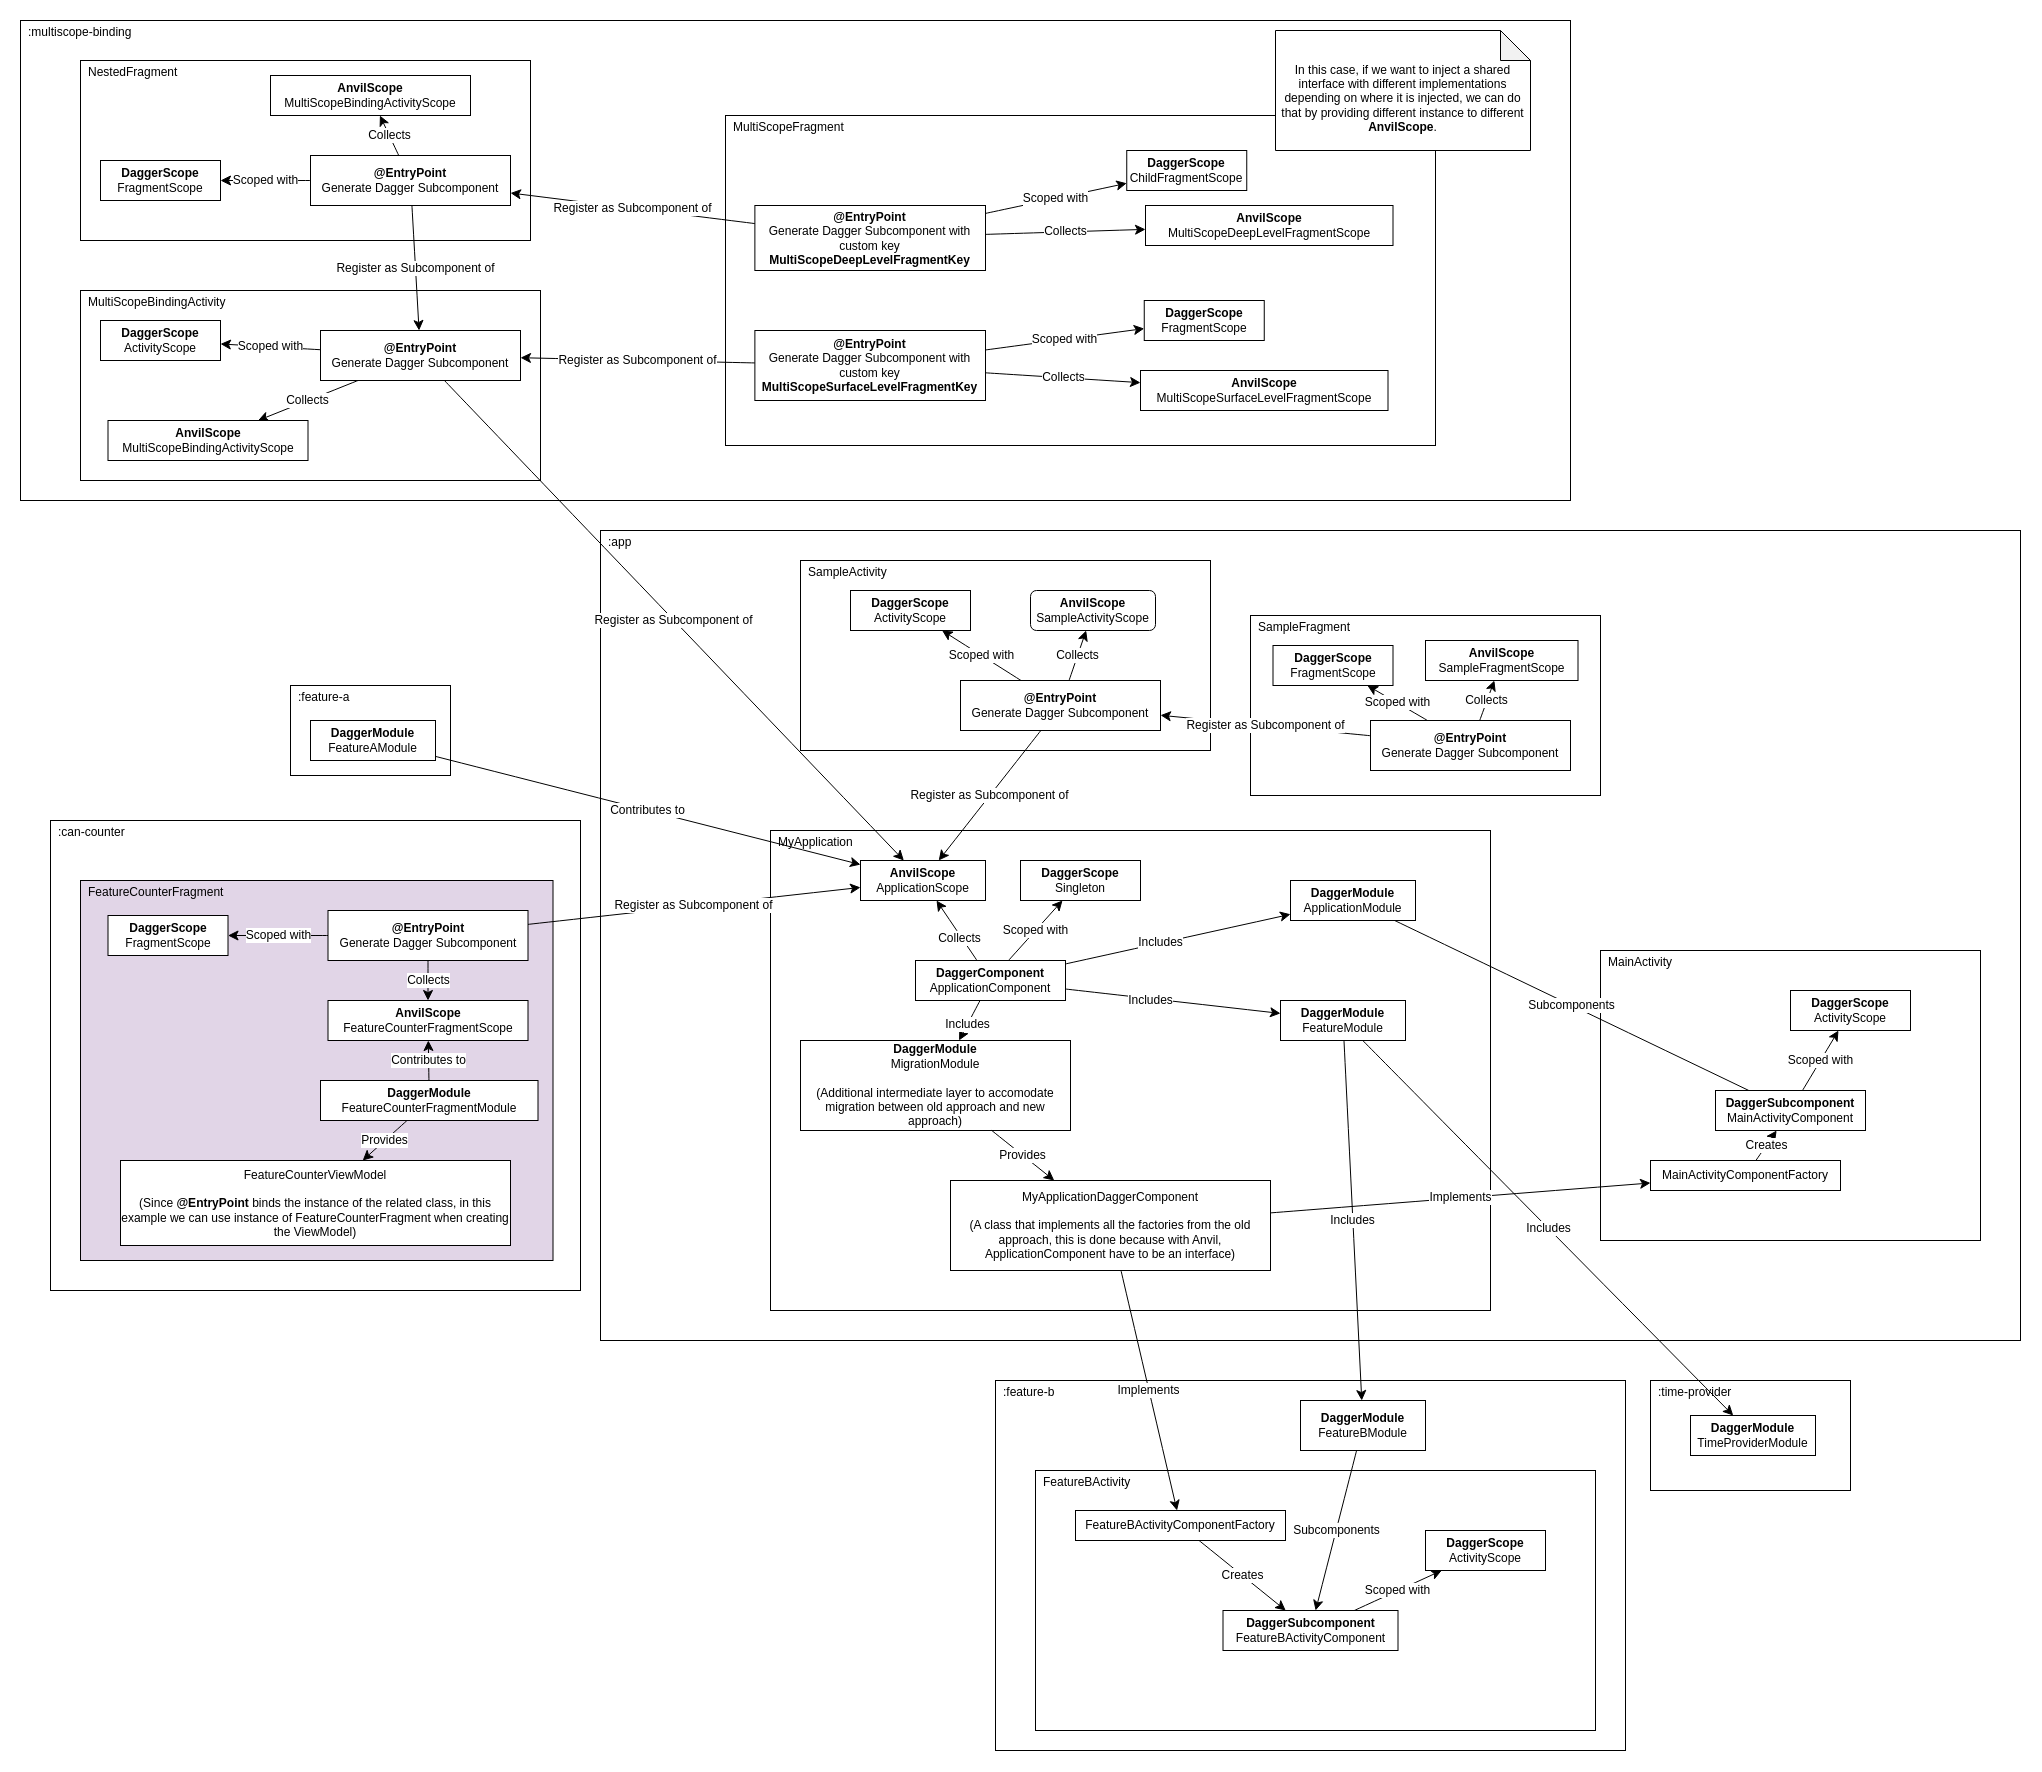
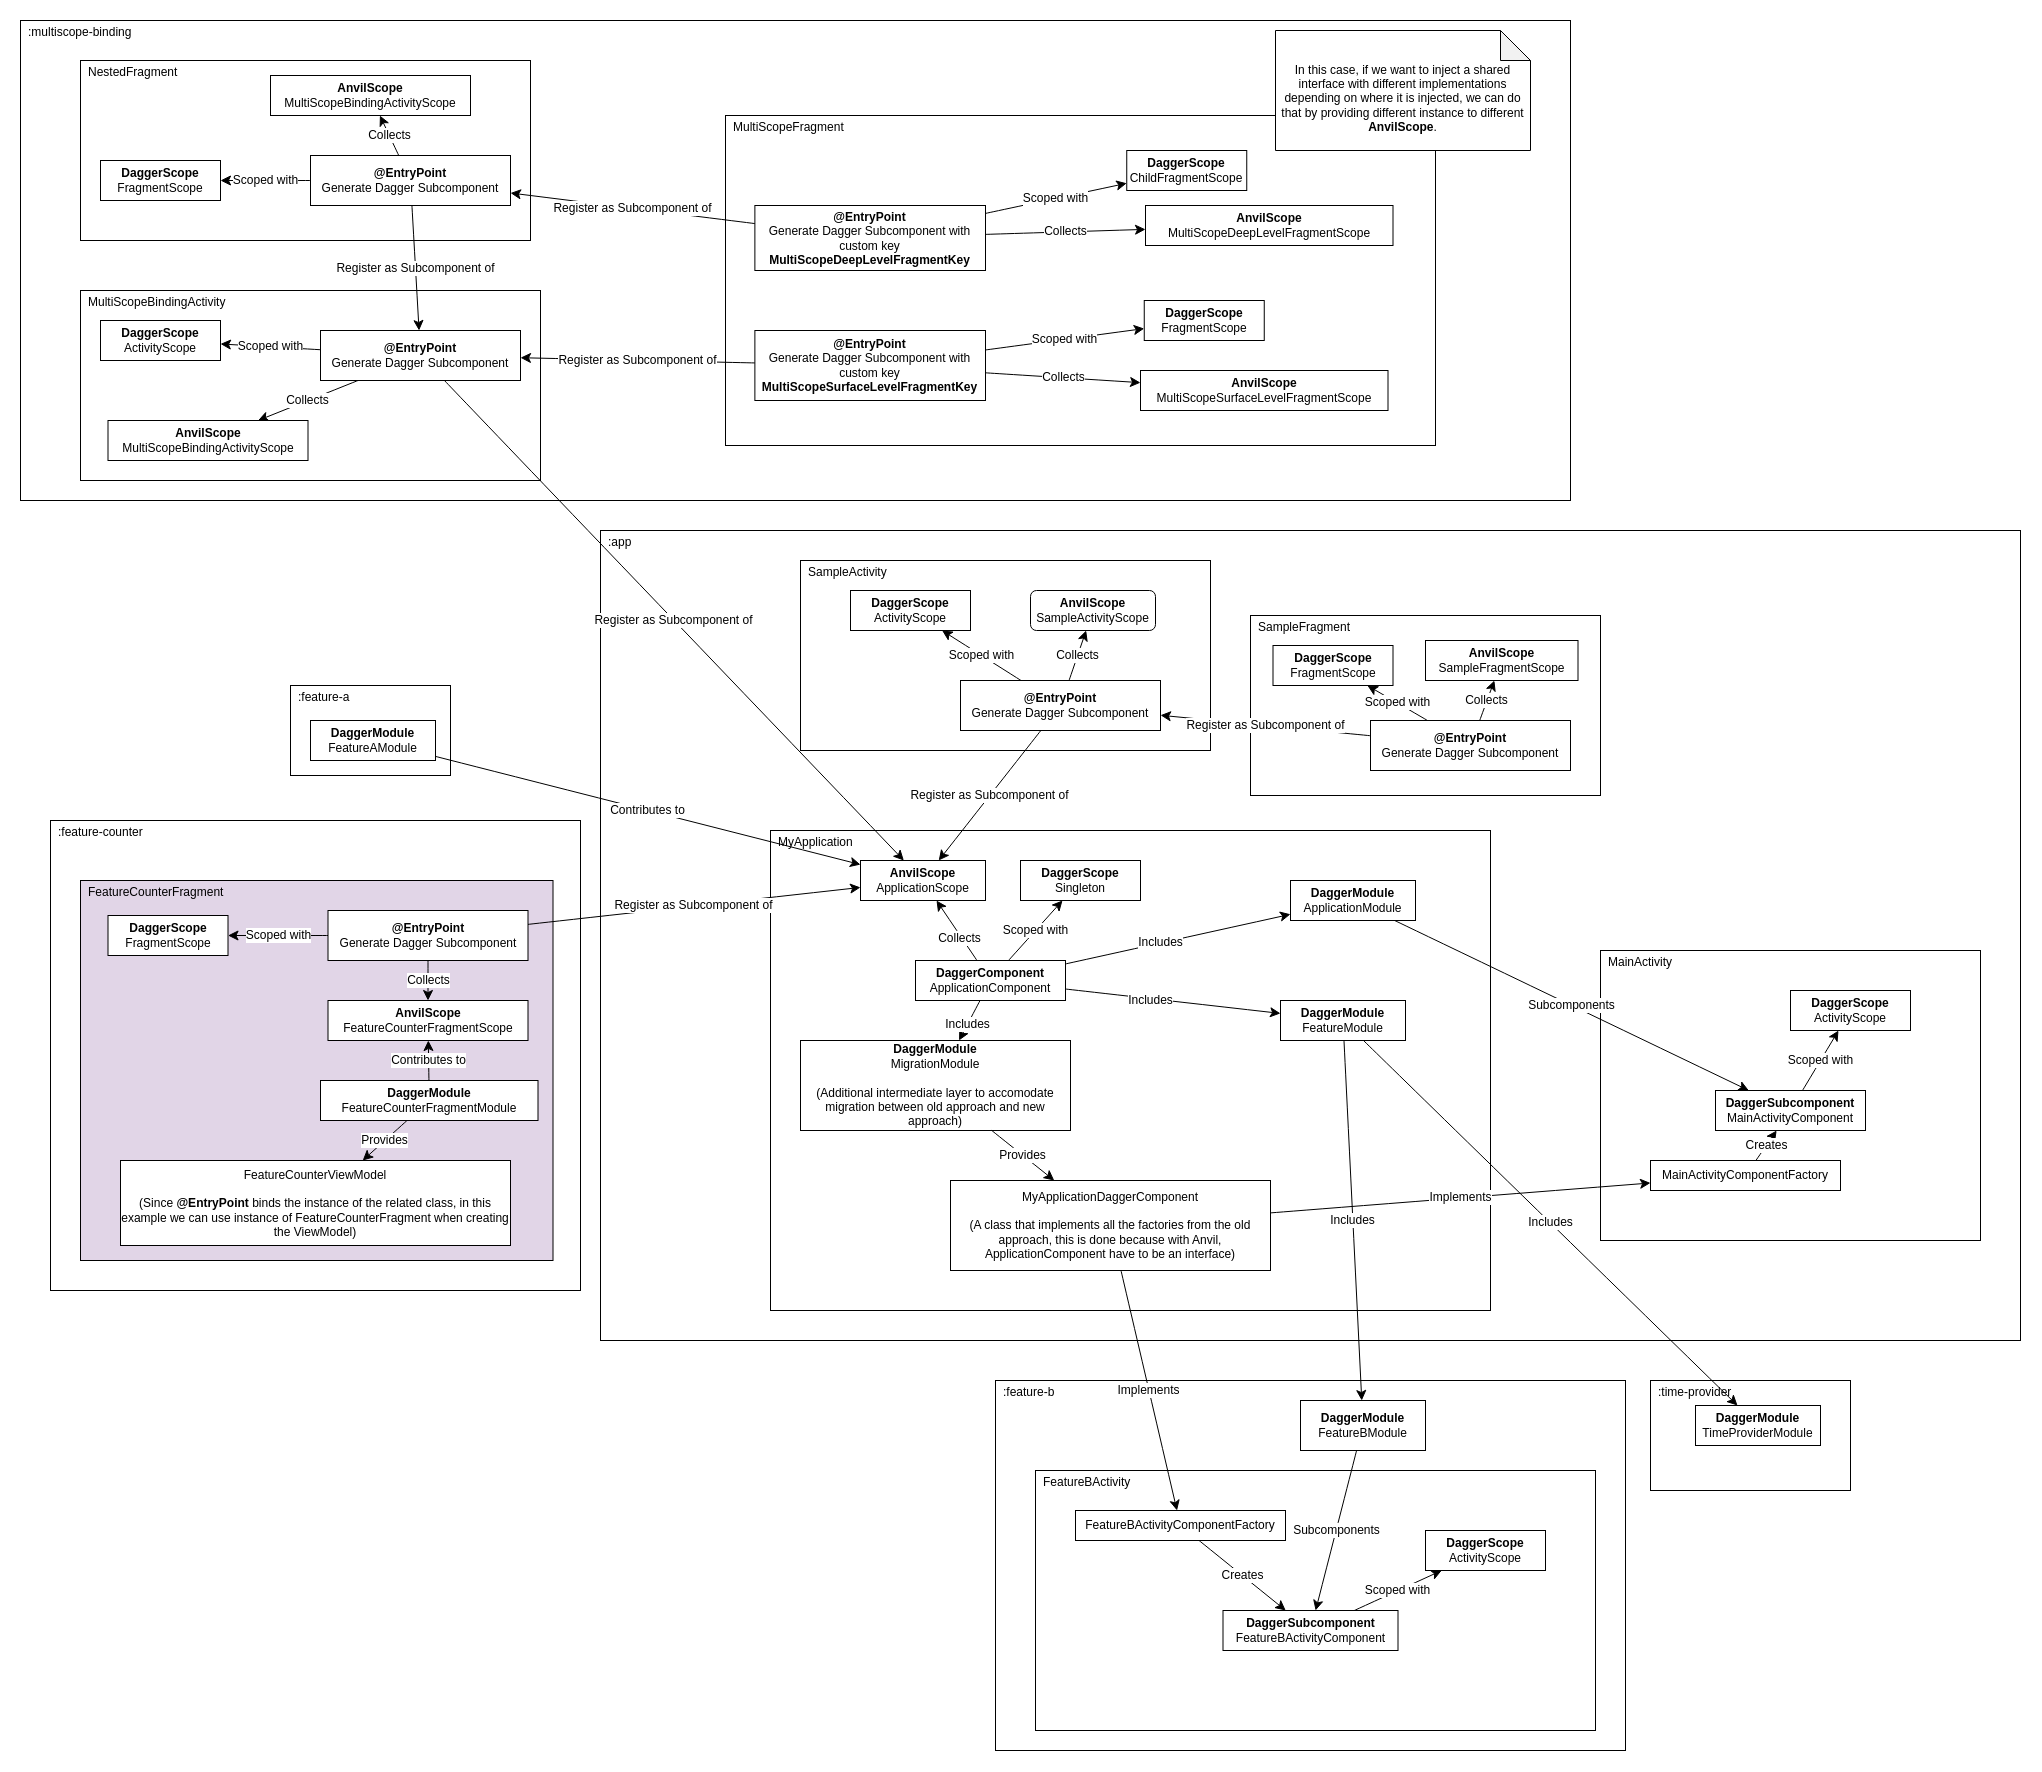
(97, 833) -> (111, 833)
(1743, 1088) -> (1740, 1086)
(1753, 1436) -> (1758, 1426)
